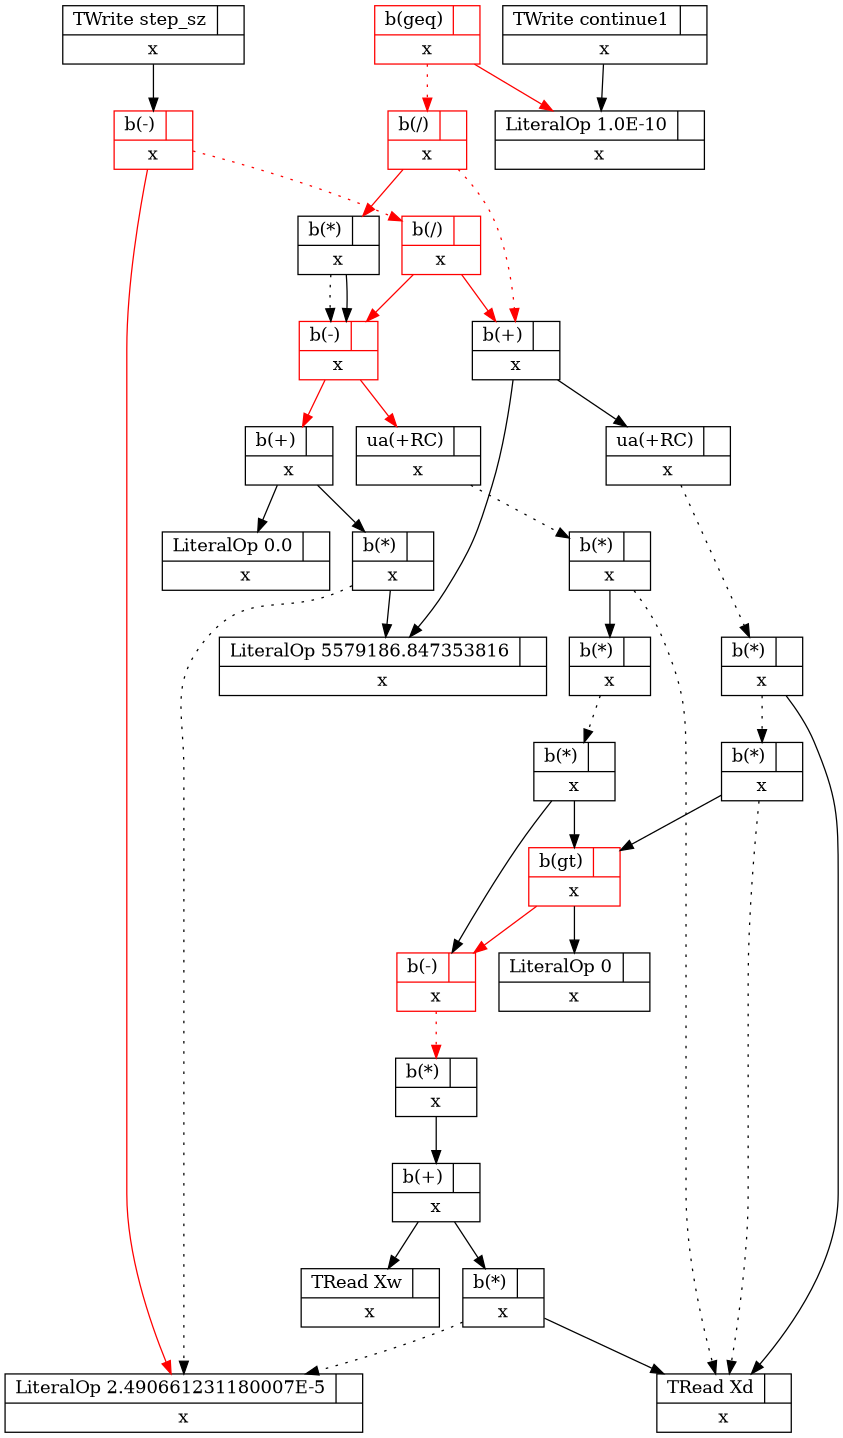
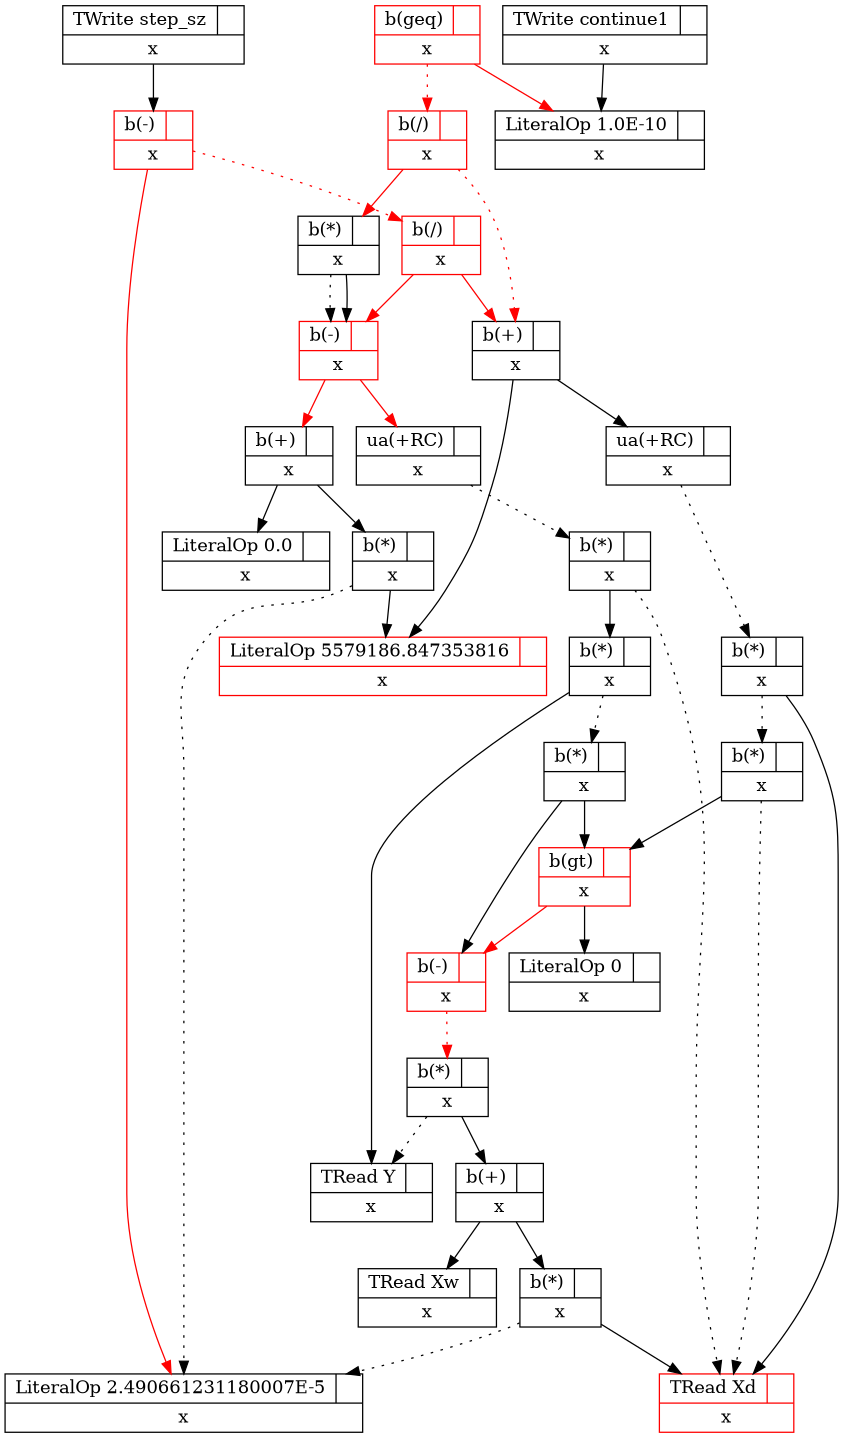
(383, 666) -> (383, 666)
none -> (372, 1193)
(724, 1403) -> (727, 1403)
